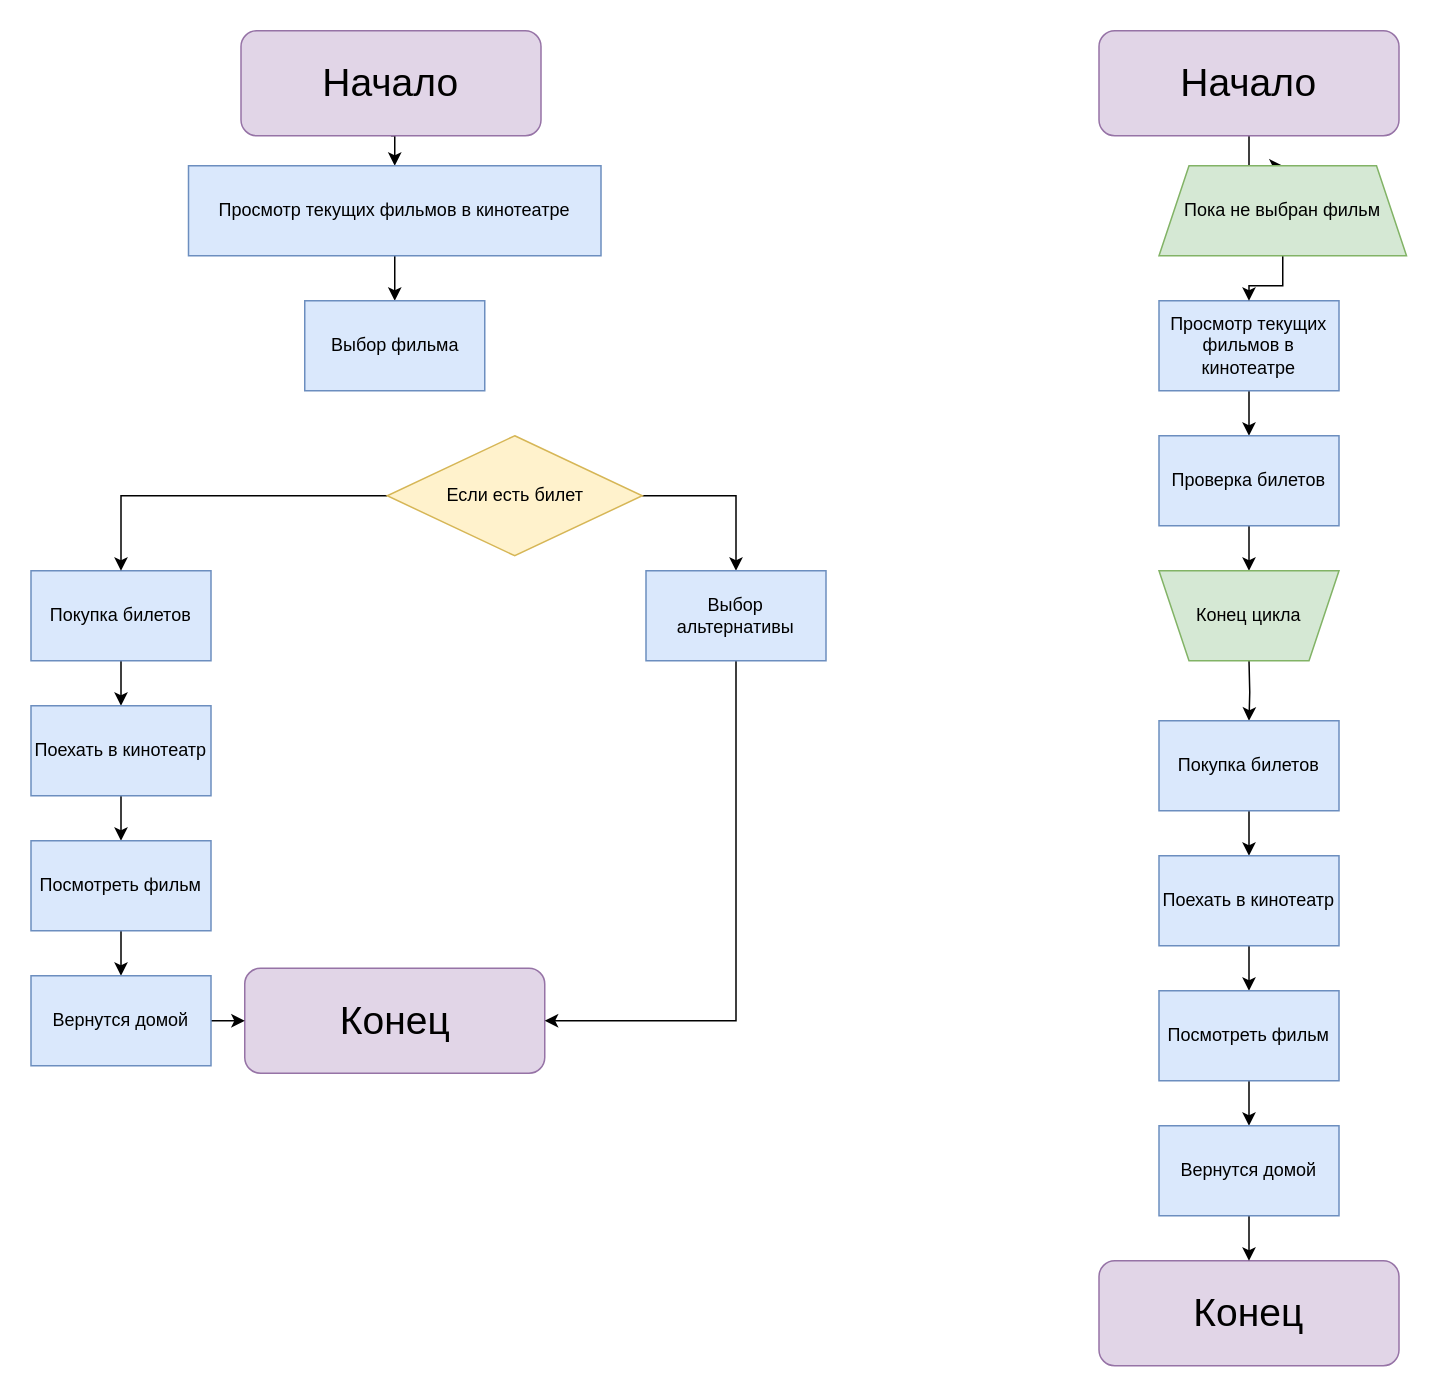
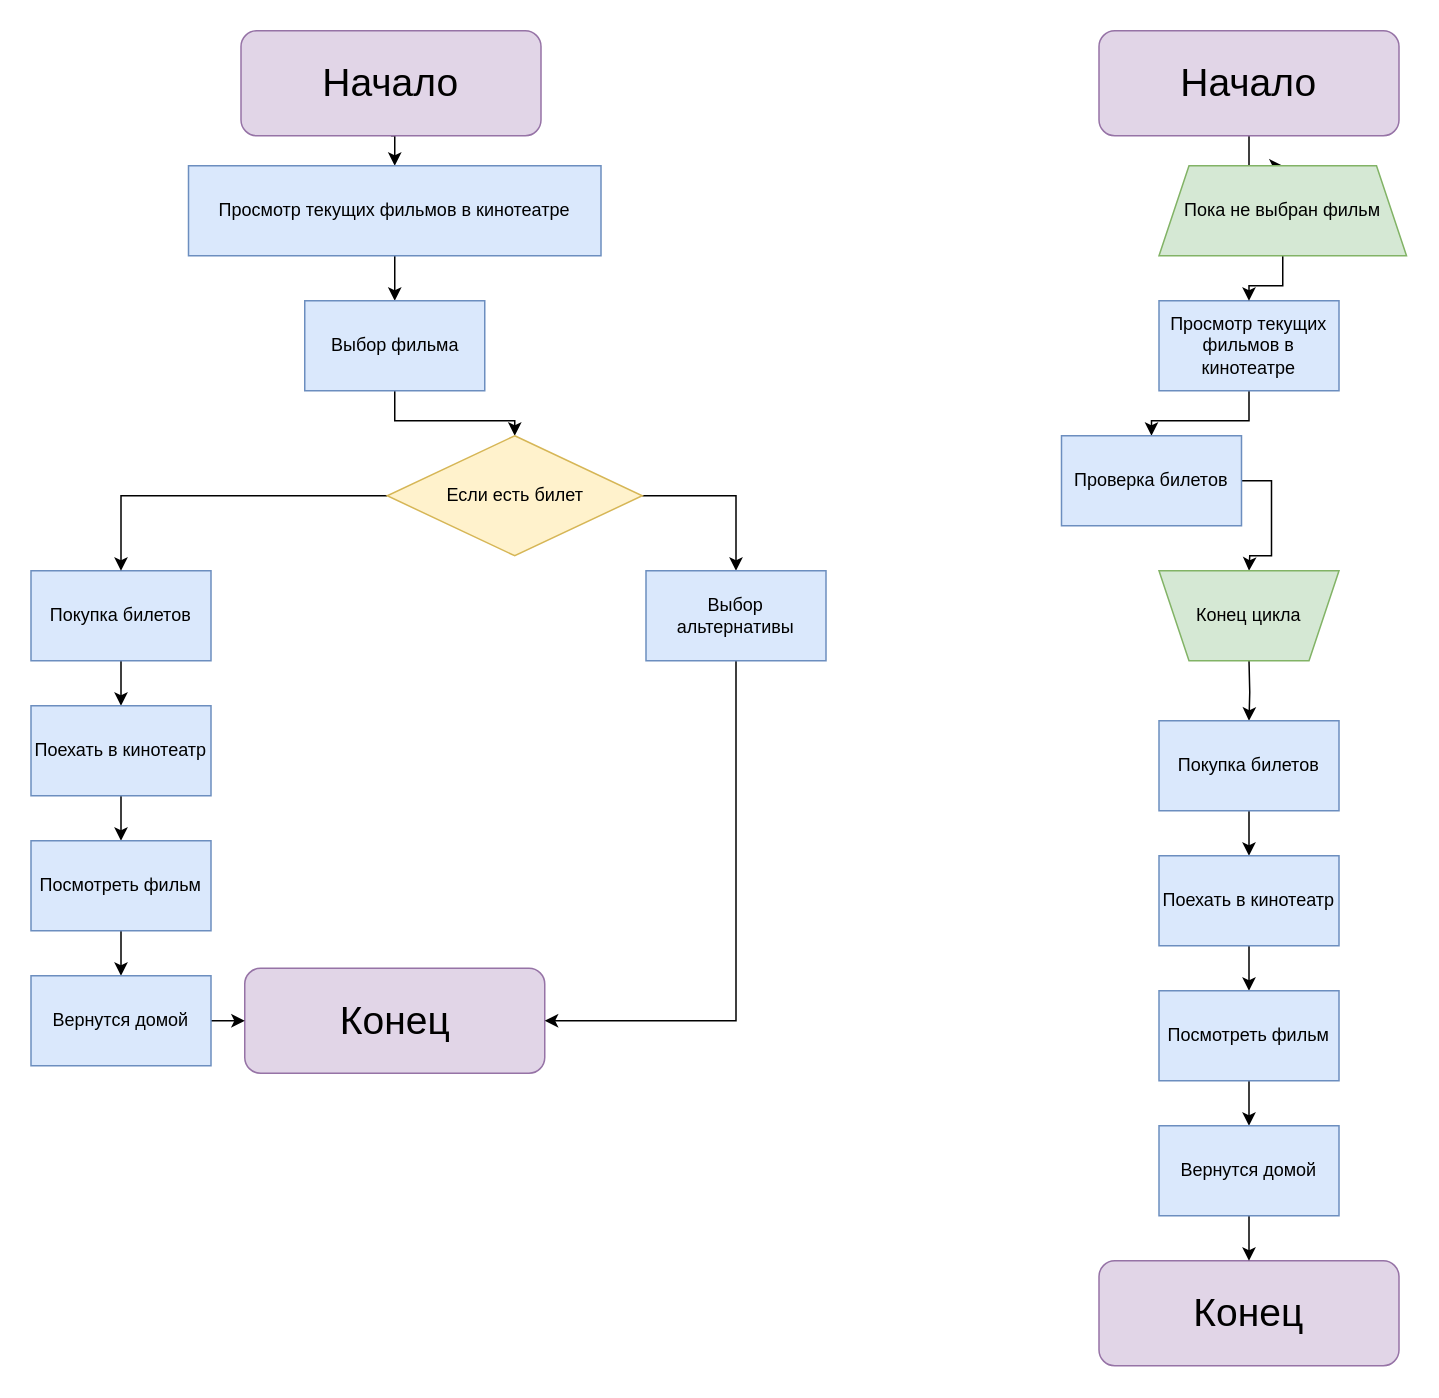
none -> (442, 421)
(1249, 481) -> (1151, 481)
